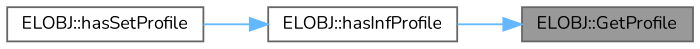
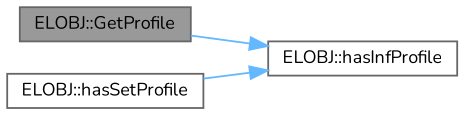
(480, 24) -> (220, 40)
